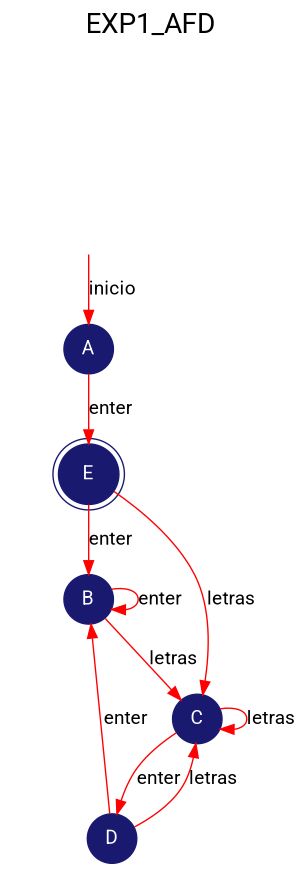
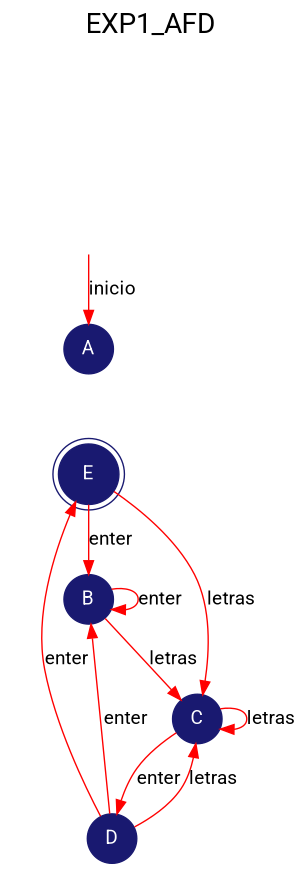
(89, 402) -> (45, 669)
